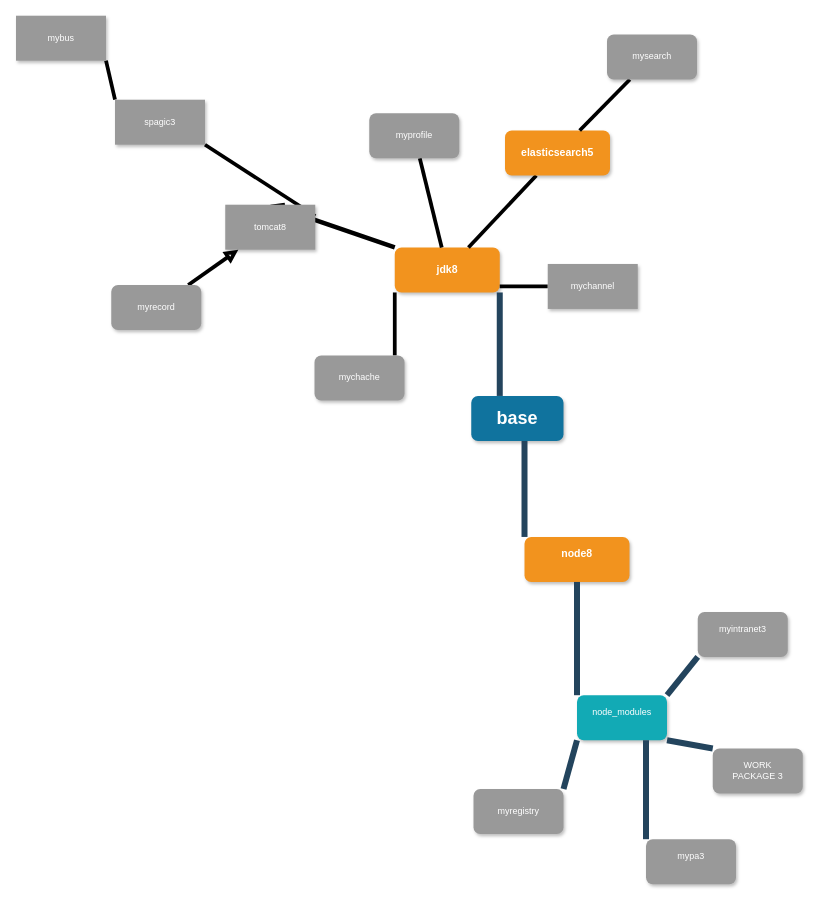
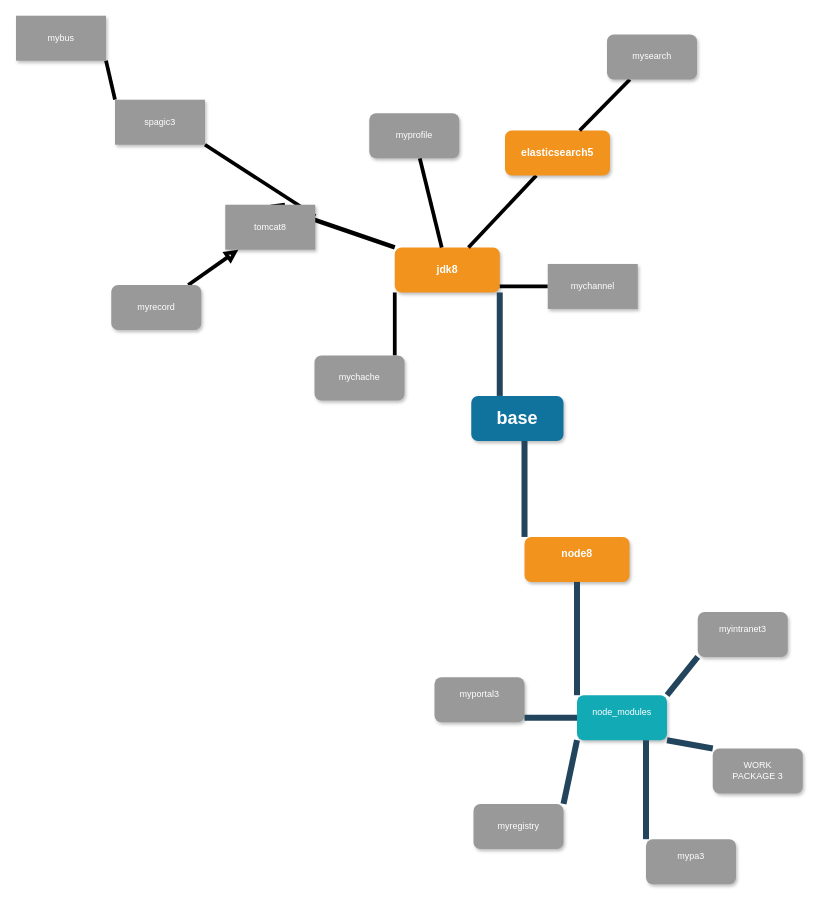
none -> (480, 700)
none -> (551, 718)
(519, 811) -> (519, 826)
